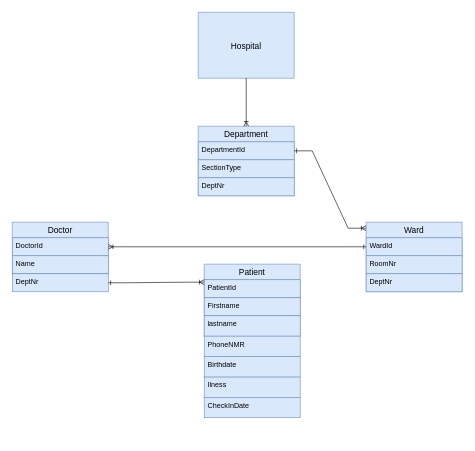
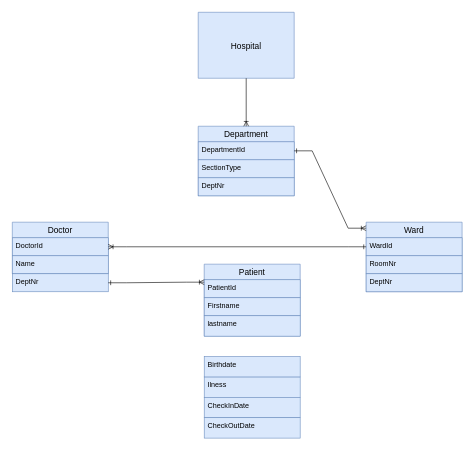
(252, 347) -> none
none -> (252, 428)
